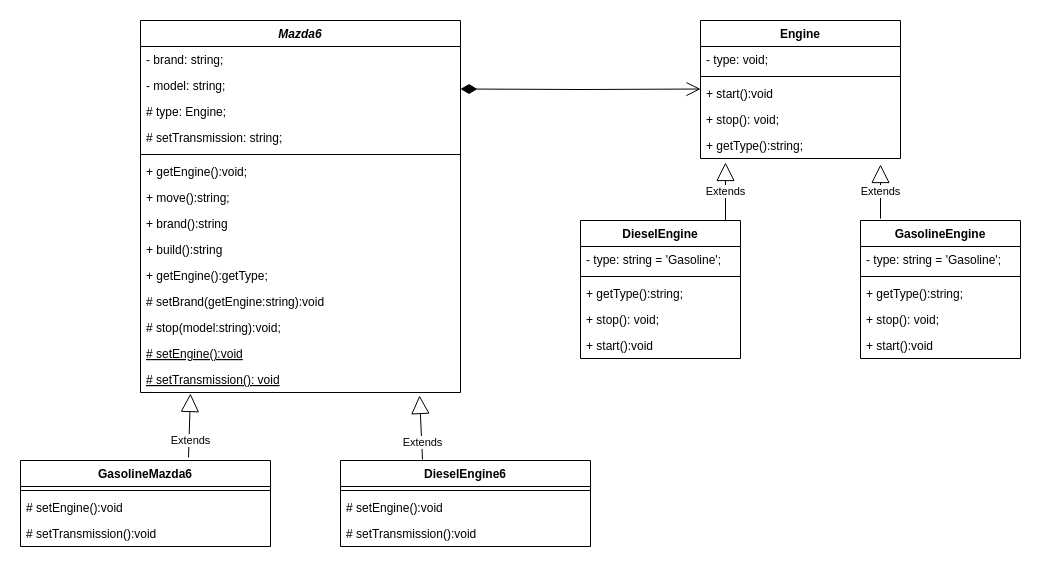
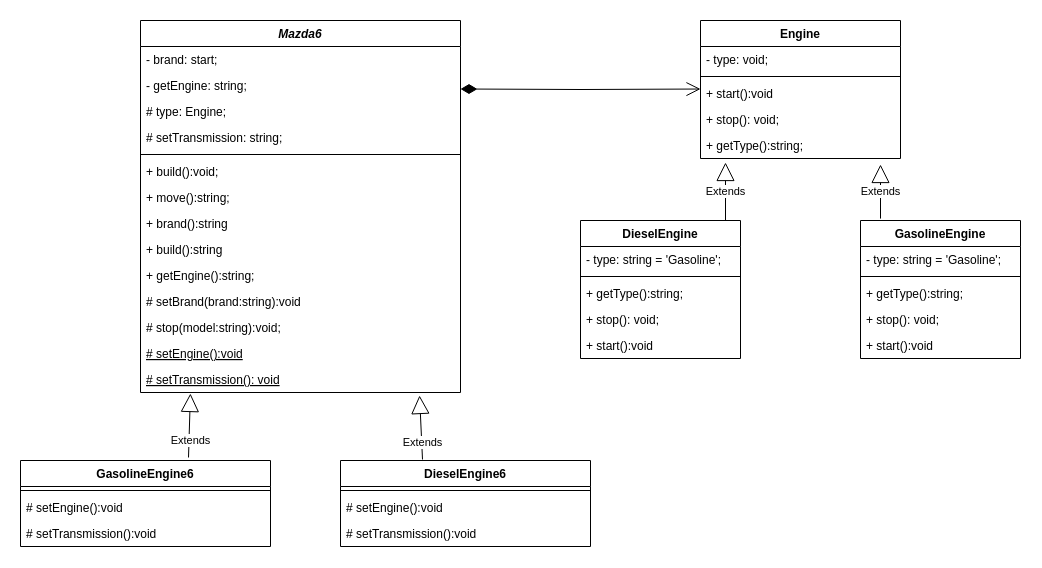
(192, 60) -> (190, 60)
(190, 86) -> (204, 86)
(202, 172) -> (187, 172)
(214, 276) -> (209, 276)
(248, 302) -> (236, 302)
(145, 474) -> (145, 474)
